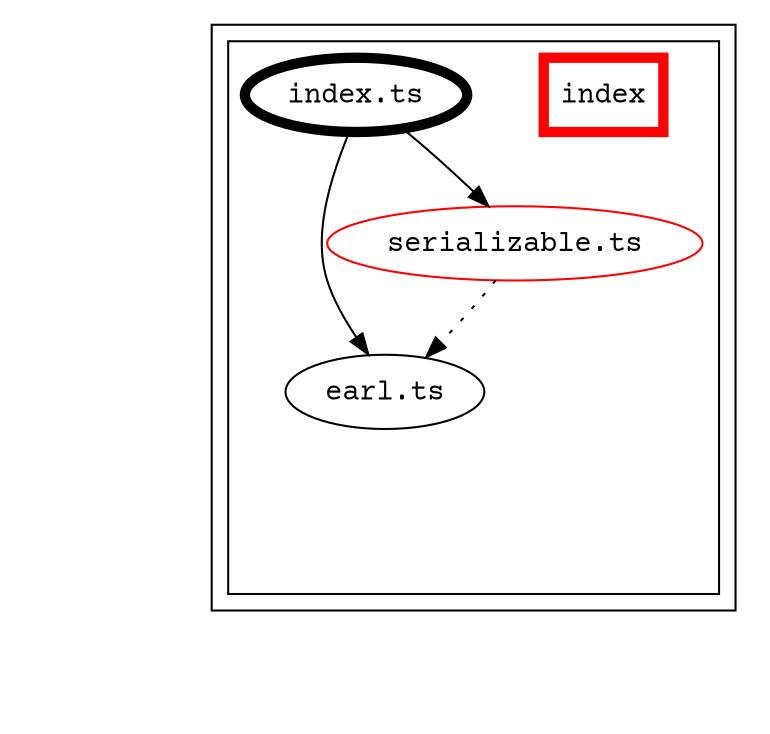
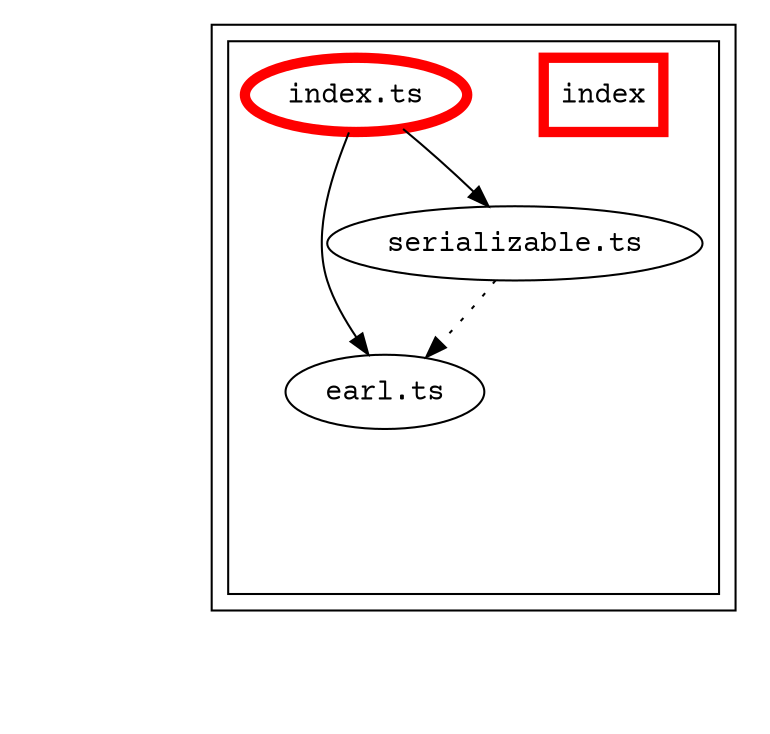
(356, 95) -> (356, 95)
(515, 243) -> (515, 243)
